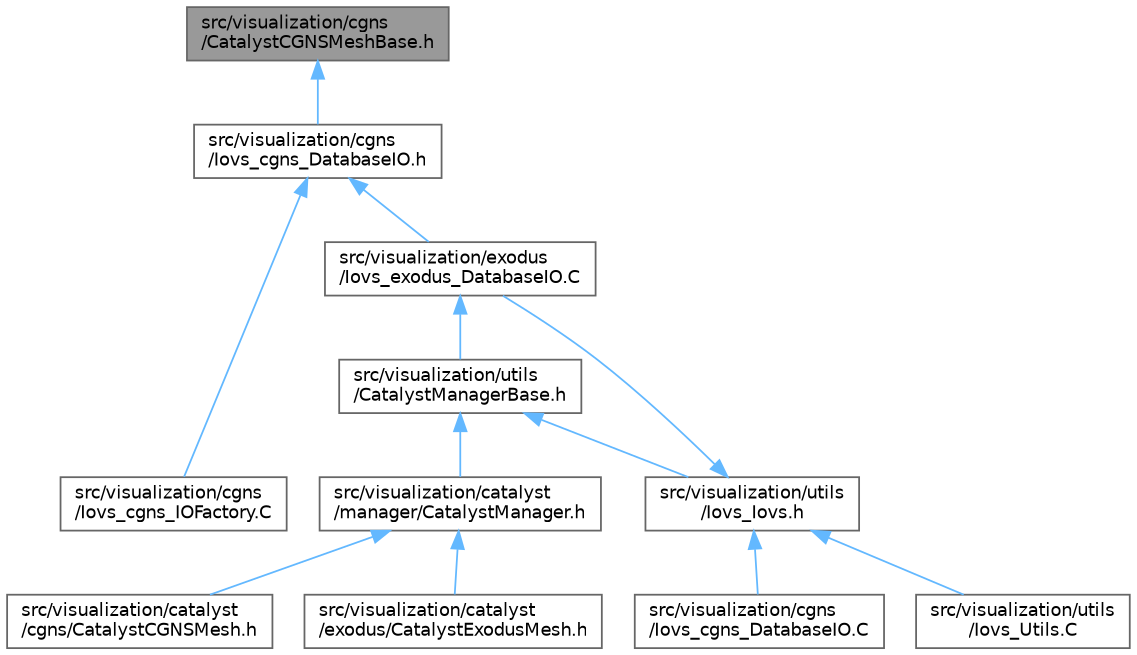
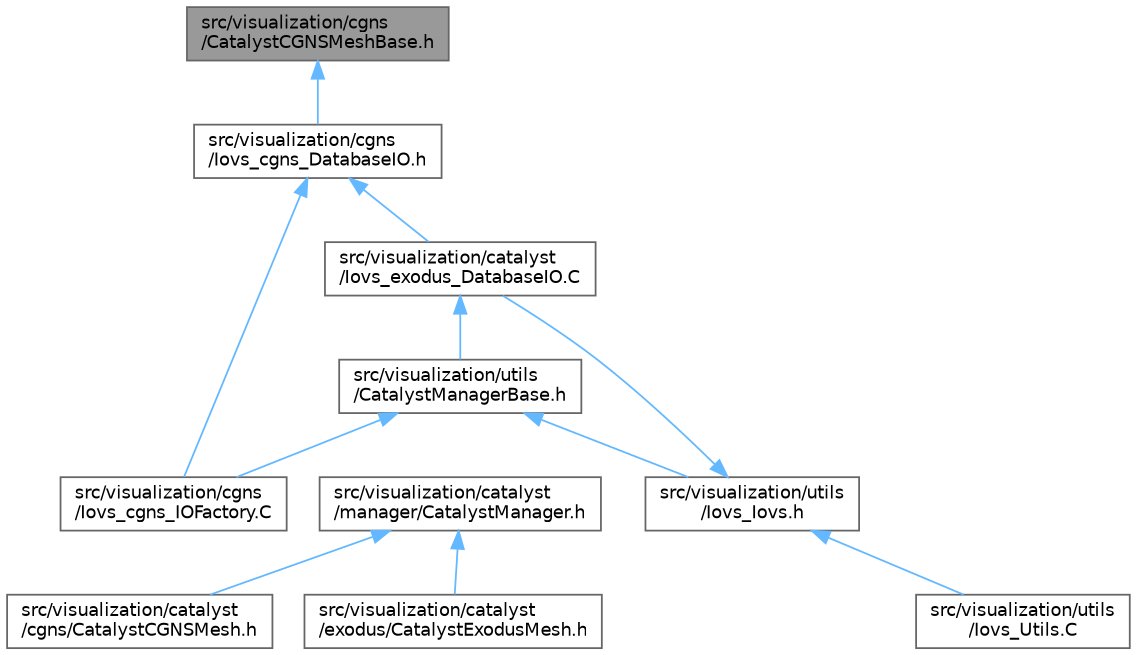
(460, 269) -> (460, 269)
(460, 454) -> (308, 449)
(759, 621) -> none
